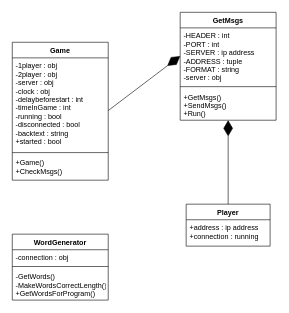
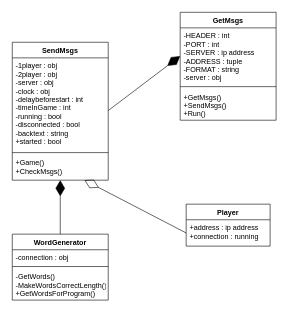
(60, 50) -> (60, 50)
(228, 137) -> none
none -> (60, 197)
none -> (143, 211)
